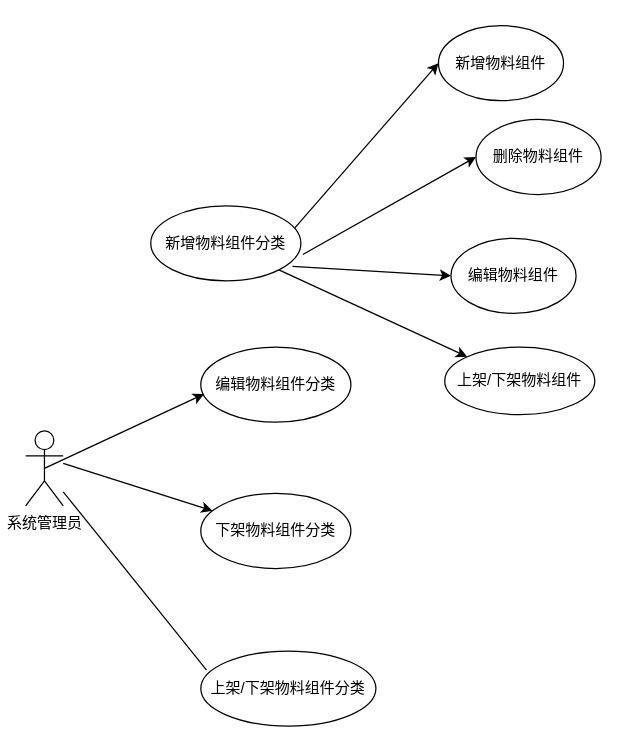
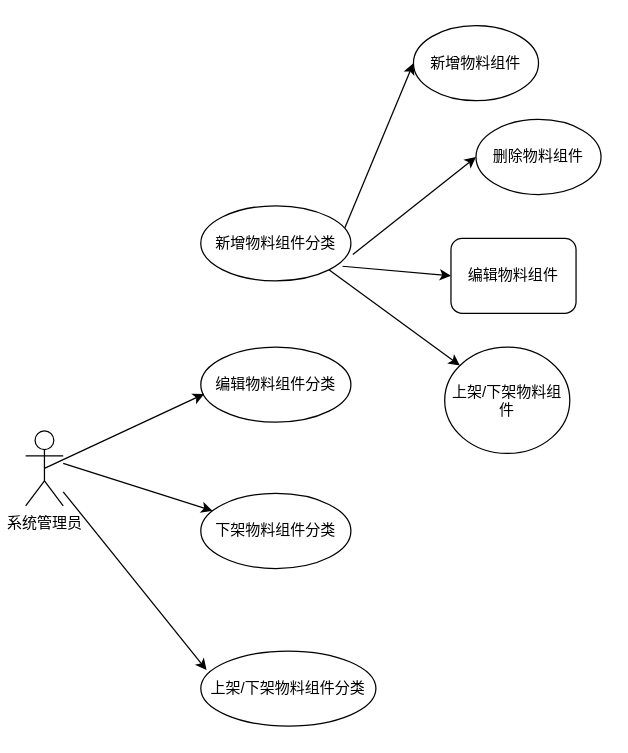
(501, 63) -> (476, 63)
(226, 243) -> (276, 243)
(513, 276) -> (513, 276)
(519, 381) -> (507, 400)
(203, 665) -> (200, 662)
